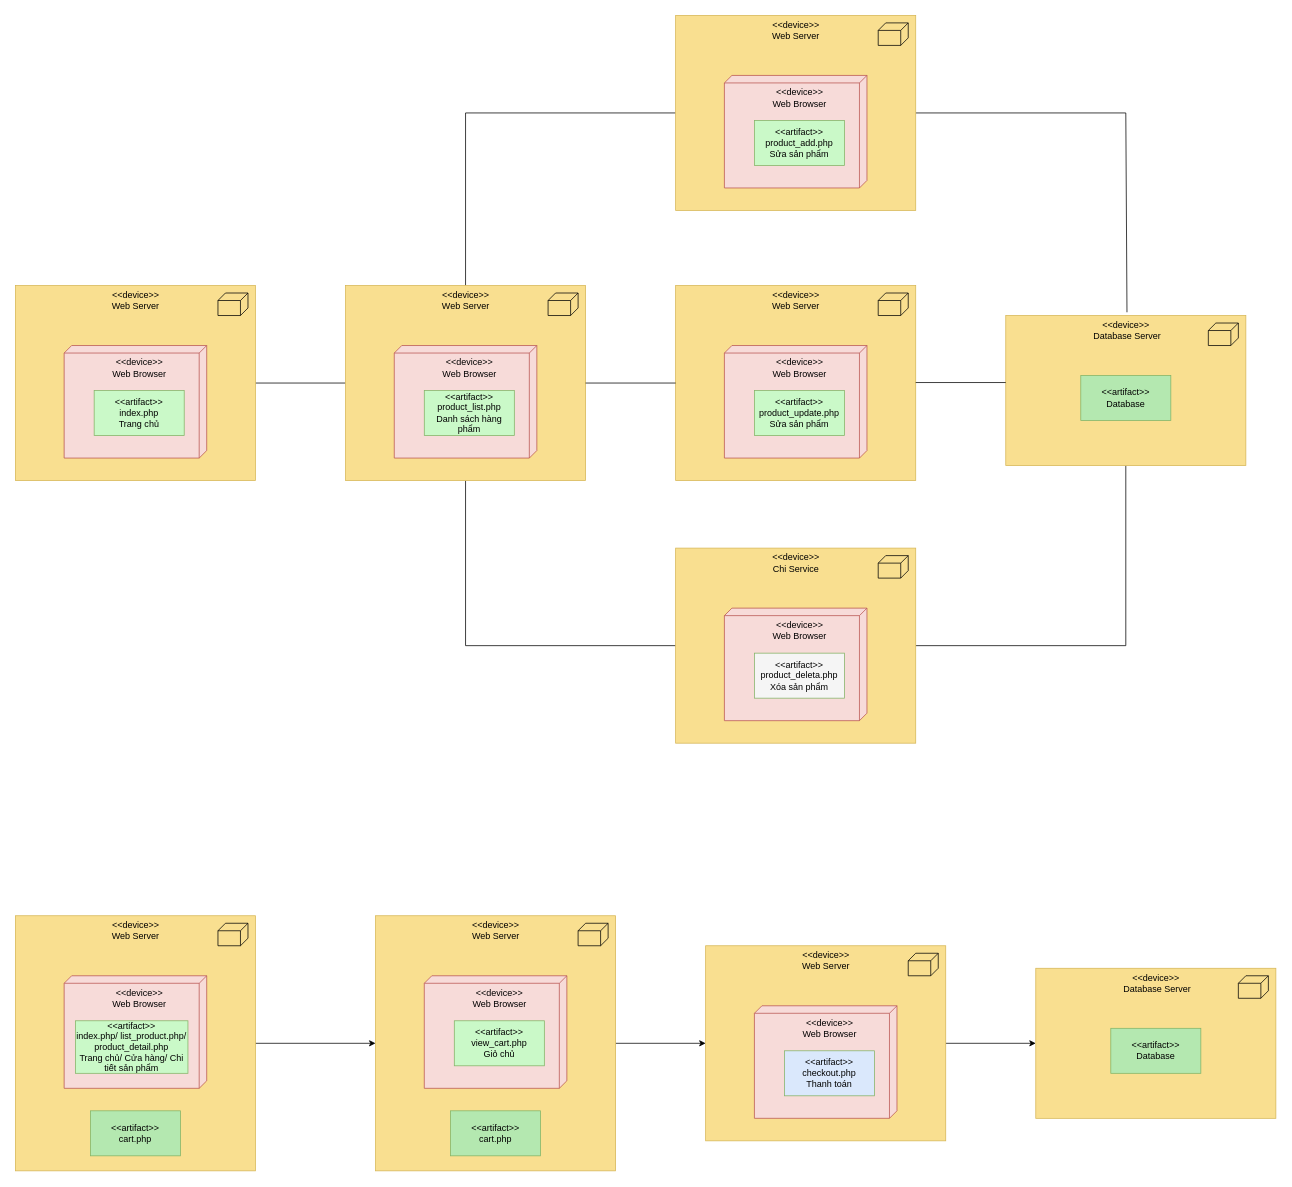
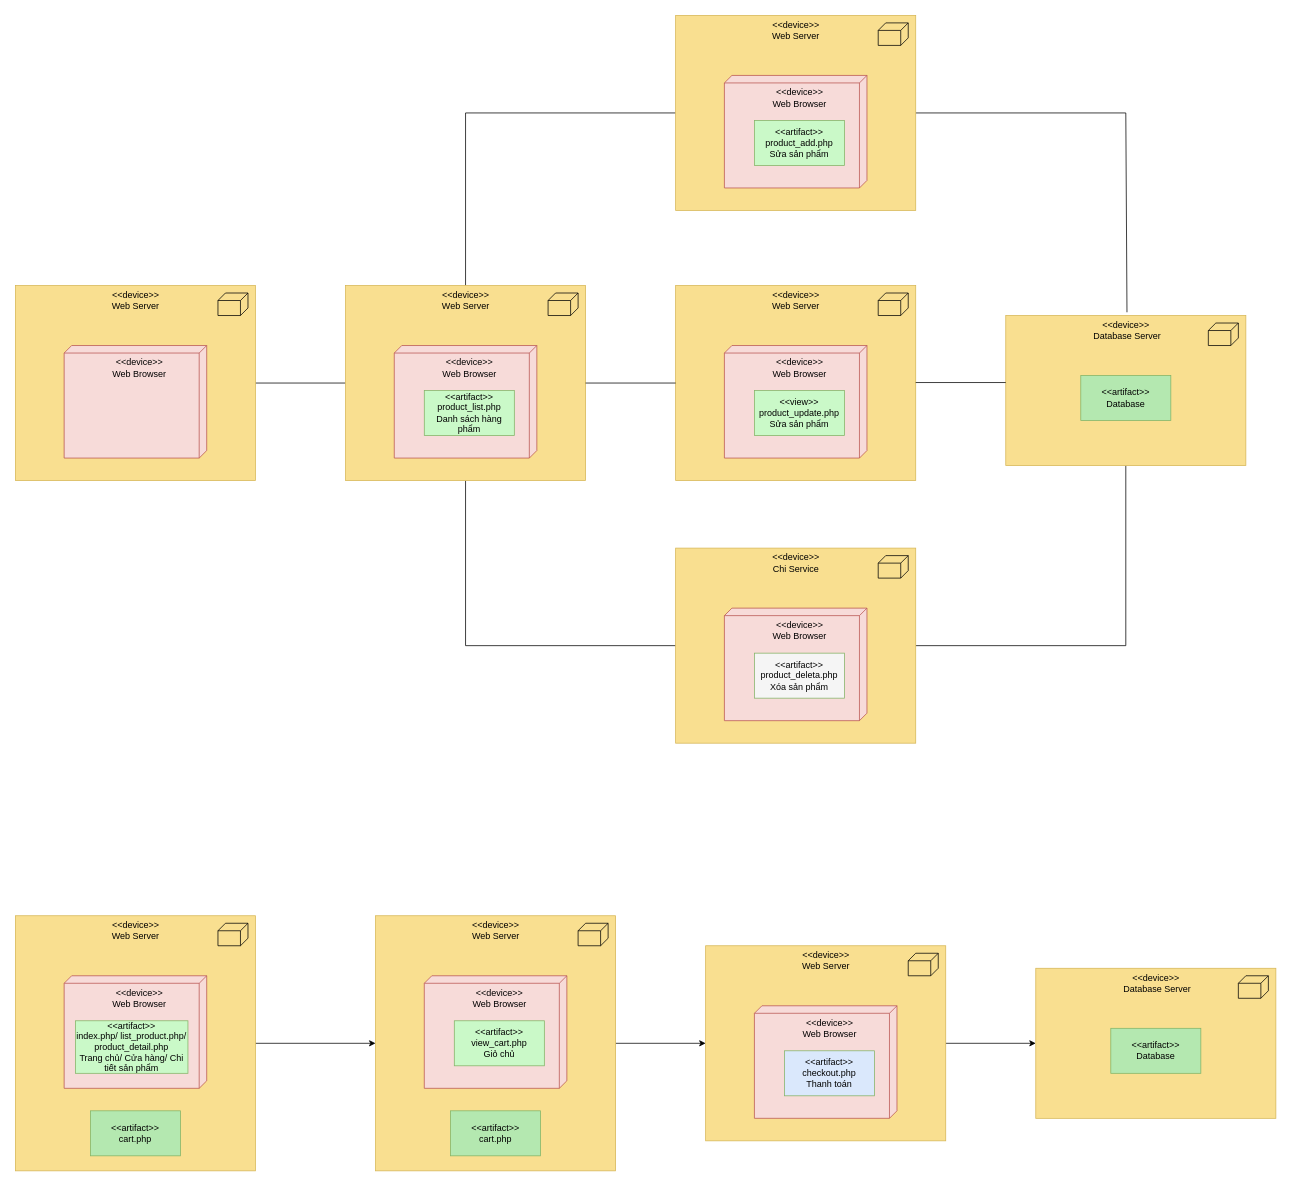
(139, 413) -> none
(799, 413) -> (799, 413)
